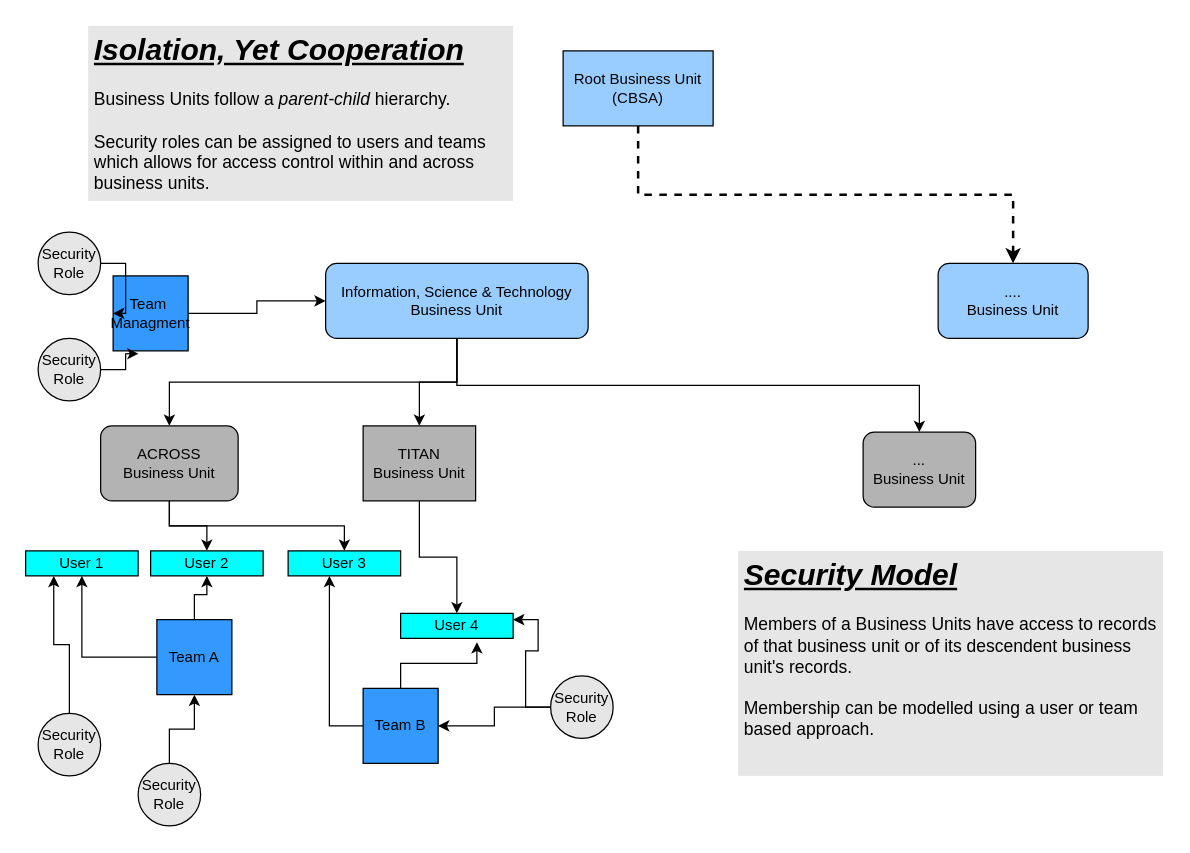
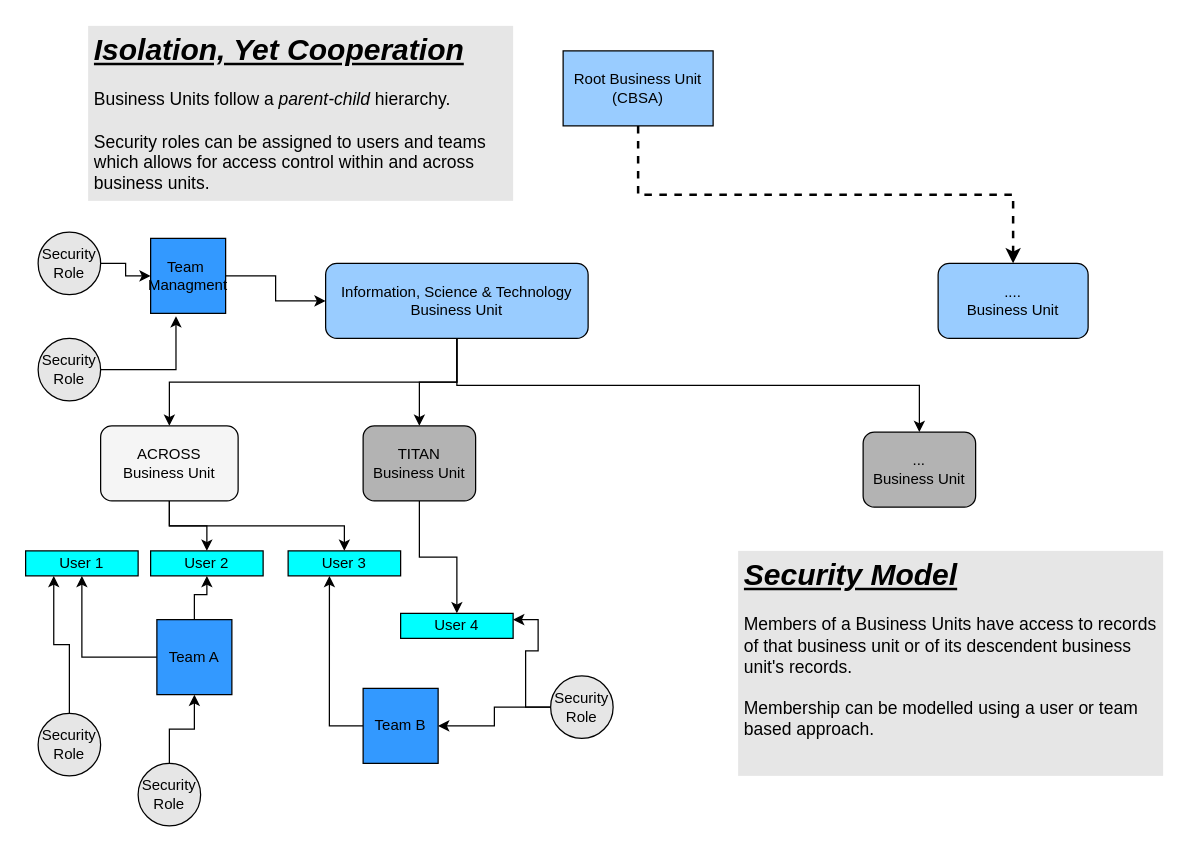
(151, 313) -> (188, 276)
(169, 463) -> (169, 463)
(419, 463) -> (419, 463)
(433, 663) -> none
